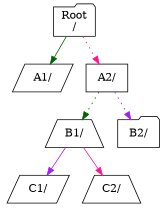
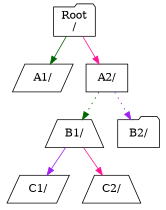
(89, 47) -> (89, 47)
